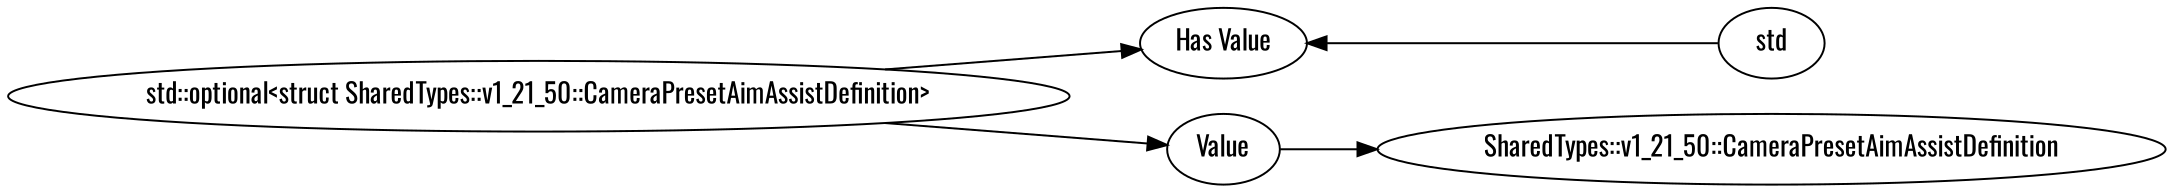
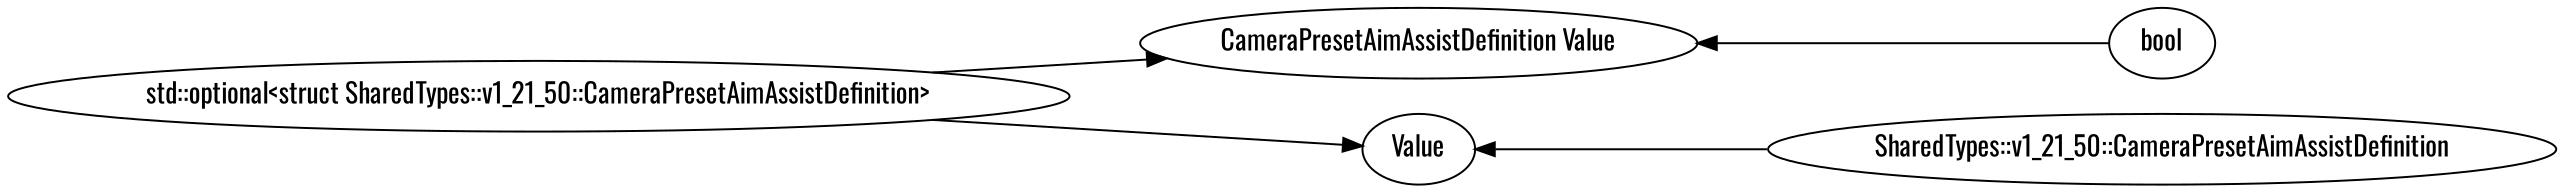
(1224, 43) -> (1419, 43)
(1772, 43) -> (2162, 43)
(1319, 149) -> (1631, 149)
